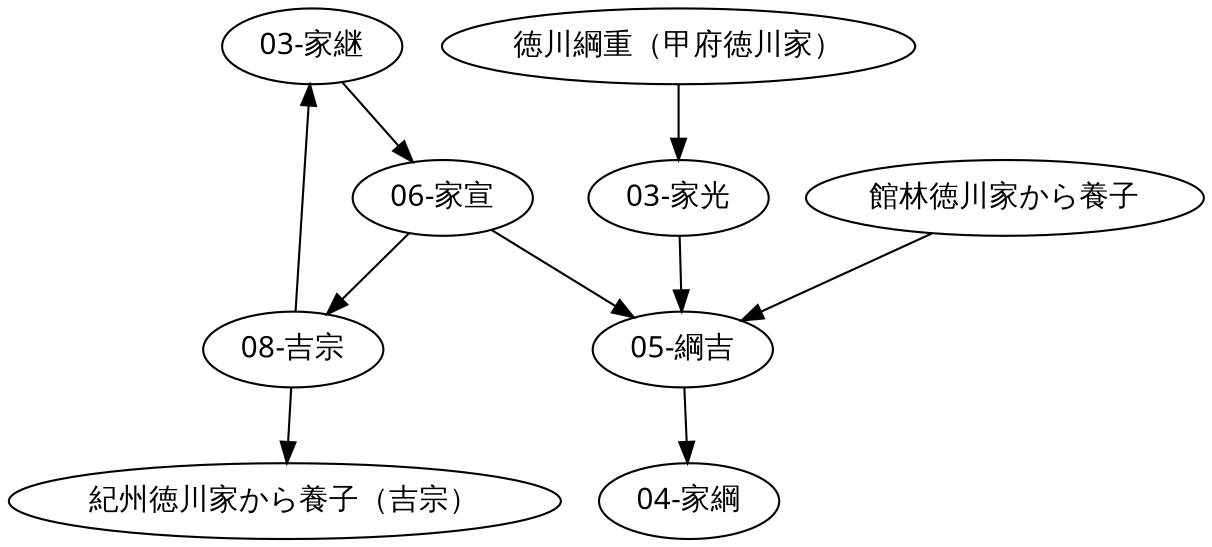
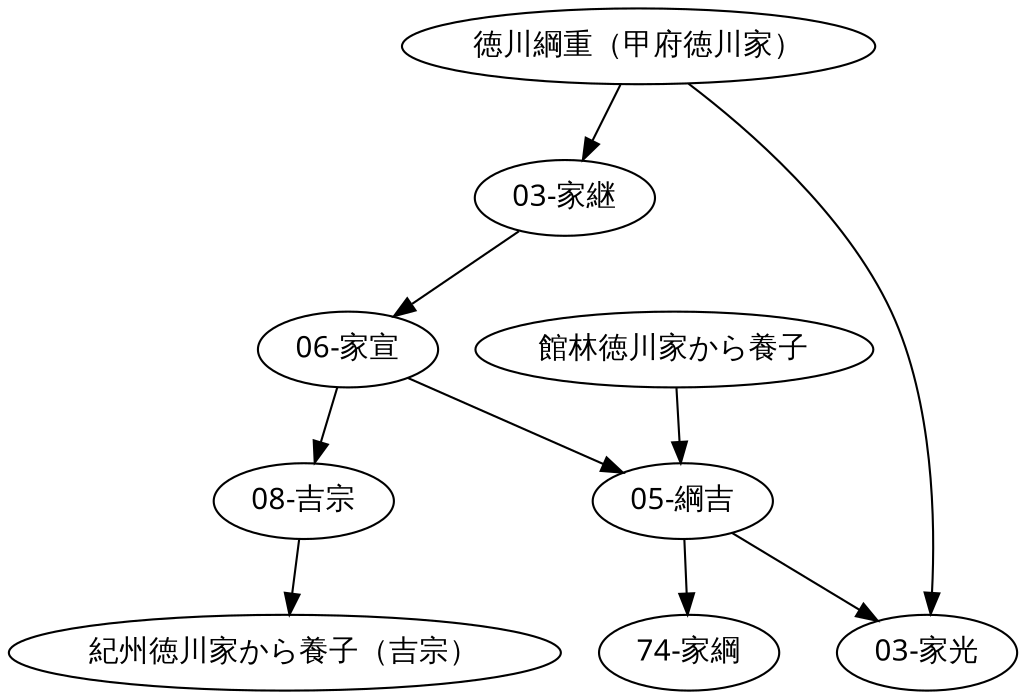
(302, 209) -> (606, 113)
(680, 263) -> (796, 571)
(689, 501) -> (689, 653)
